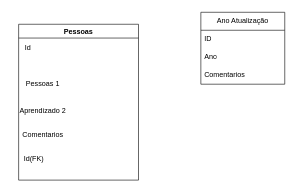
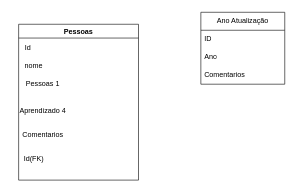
none -> (33, 66)
(43, 111) -> (43, 111)
